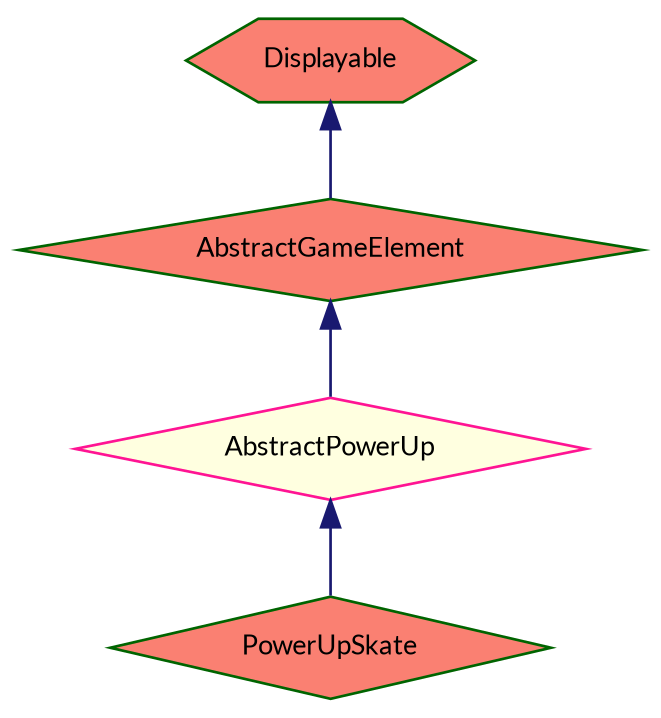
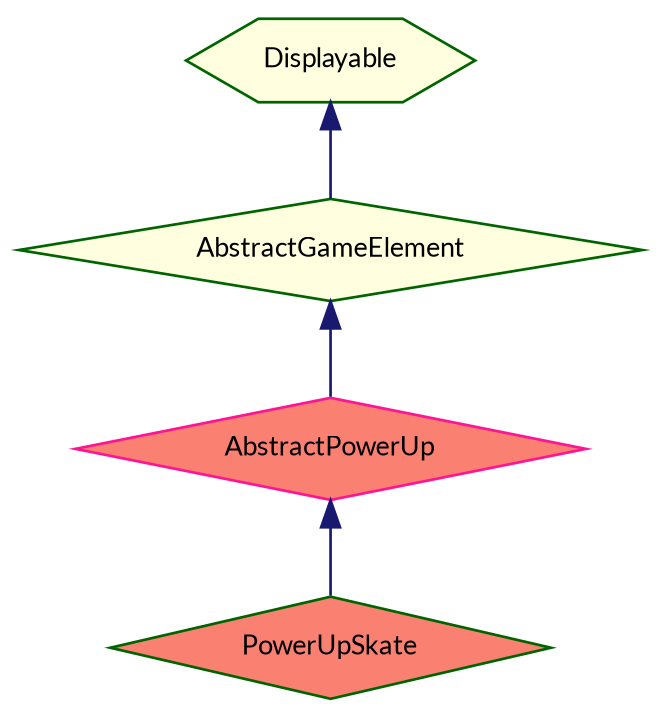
(331, 61) -> (331, 61)
(331, 250) -> (331, 250)
(331, 449) -> (331, 449)
